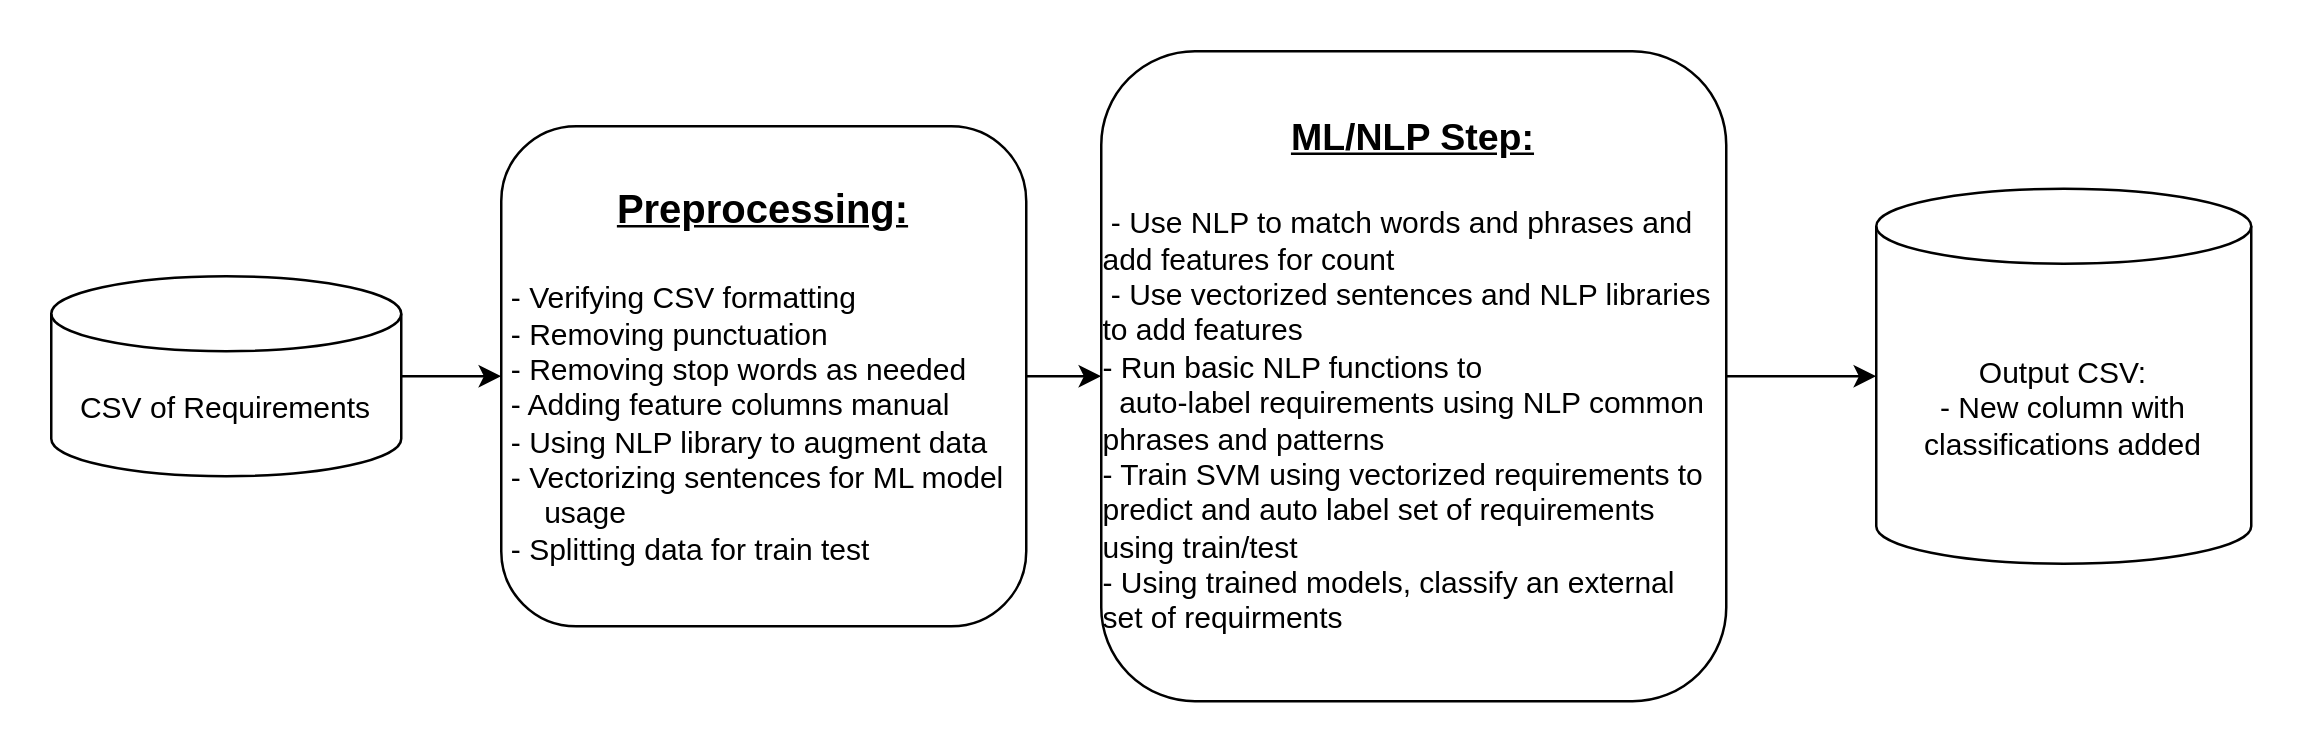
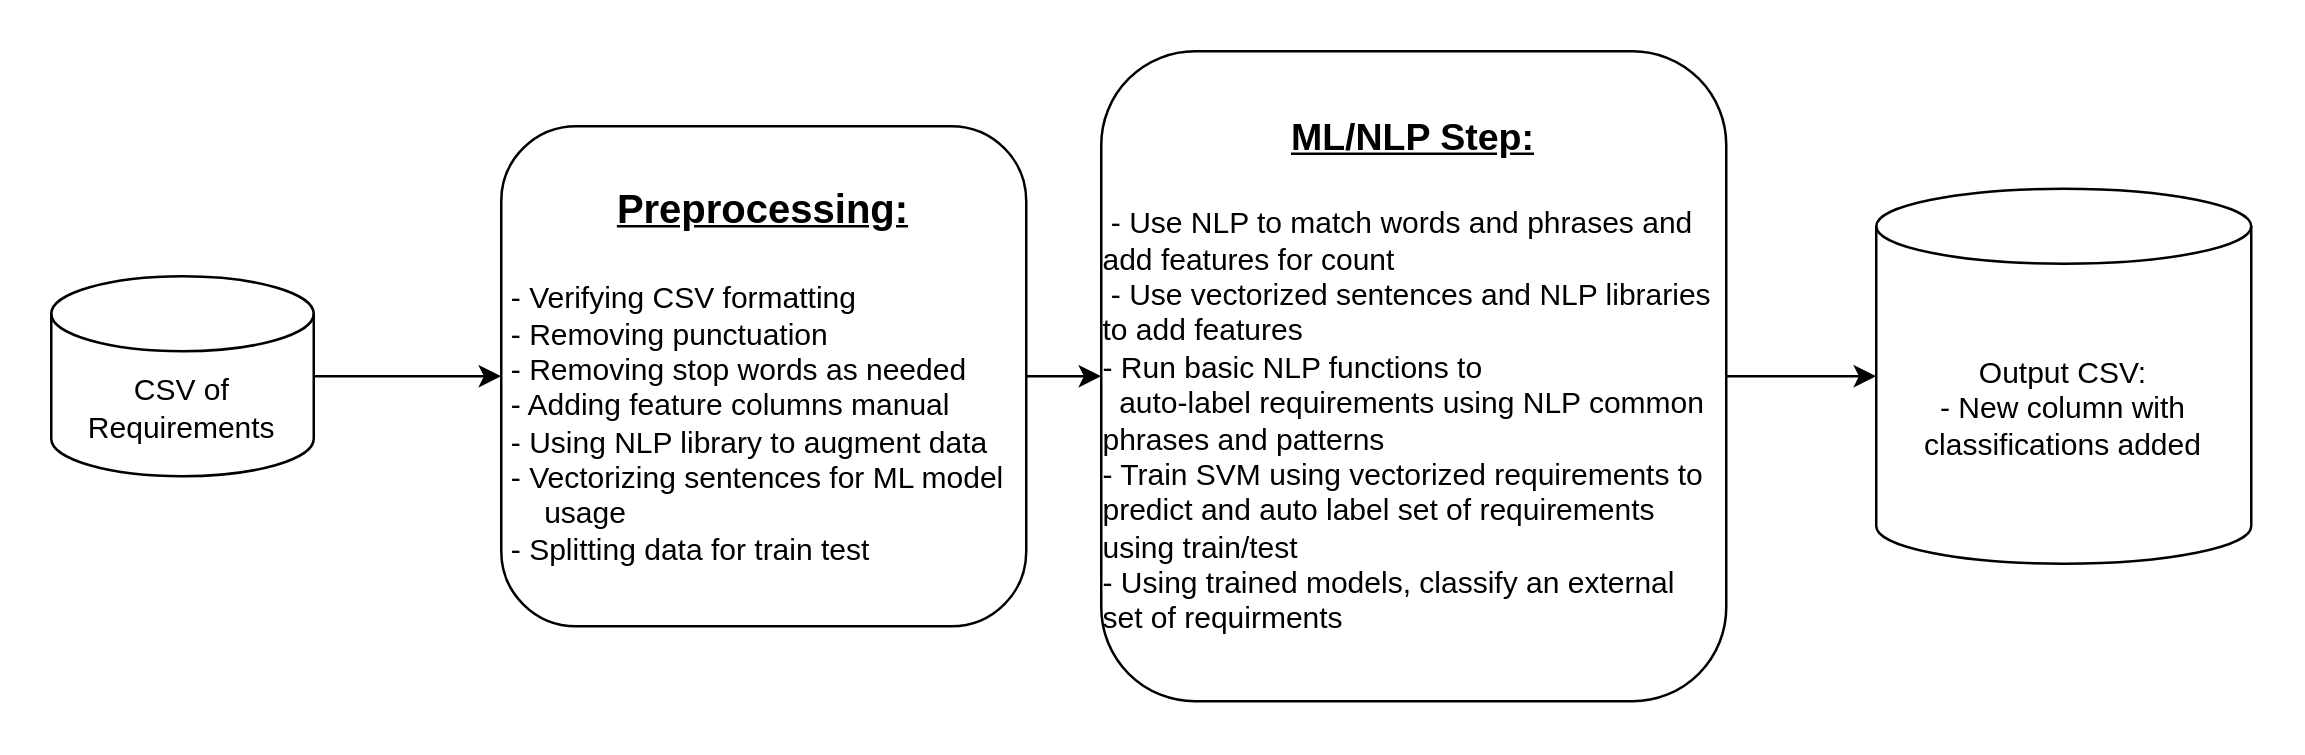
(226, 376) -> (183, 376)
